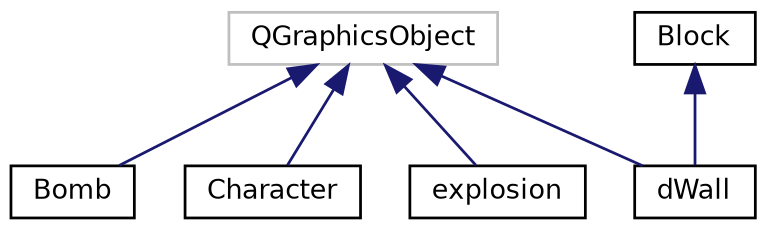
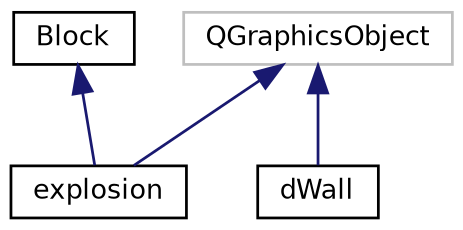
(695, 129) -> (89, 129)
(73, 192) -> none
(273, 192) -> none
